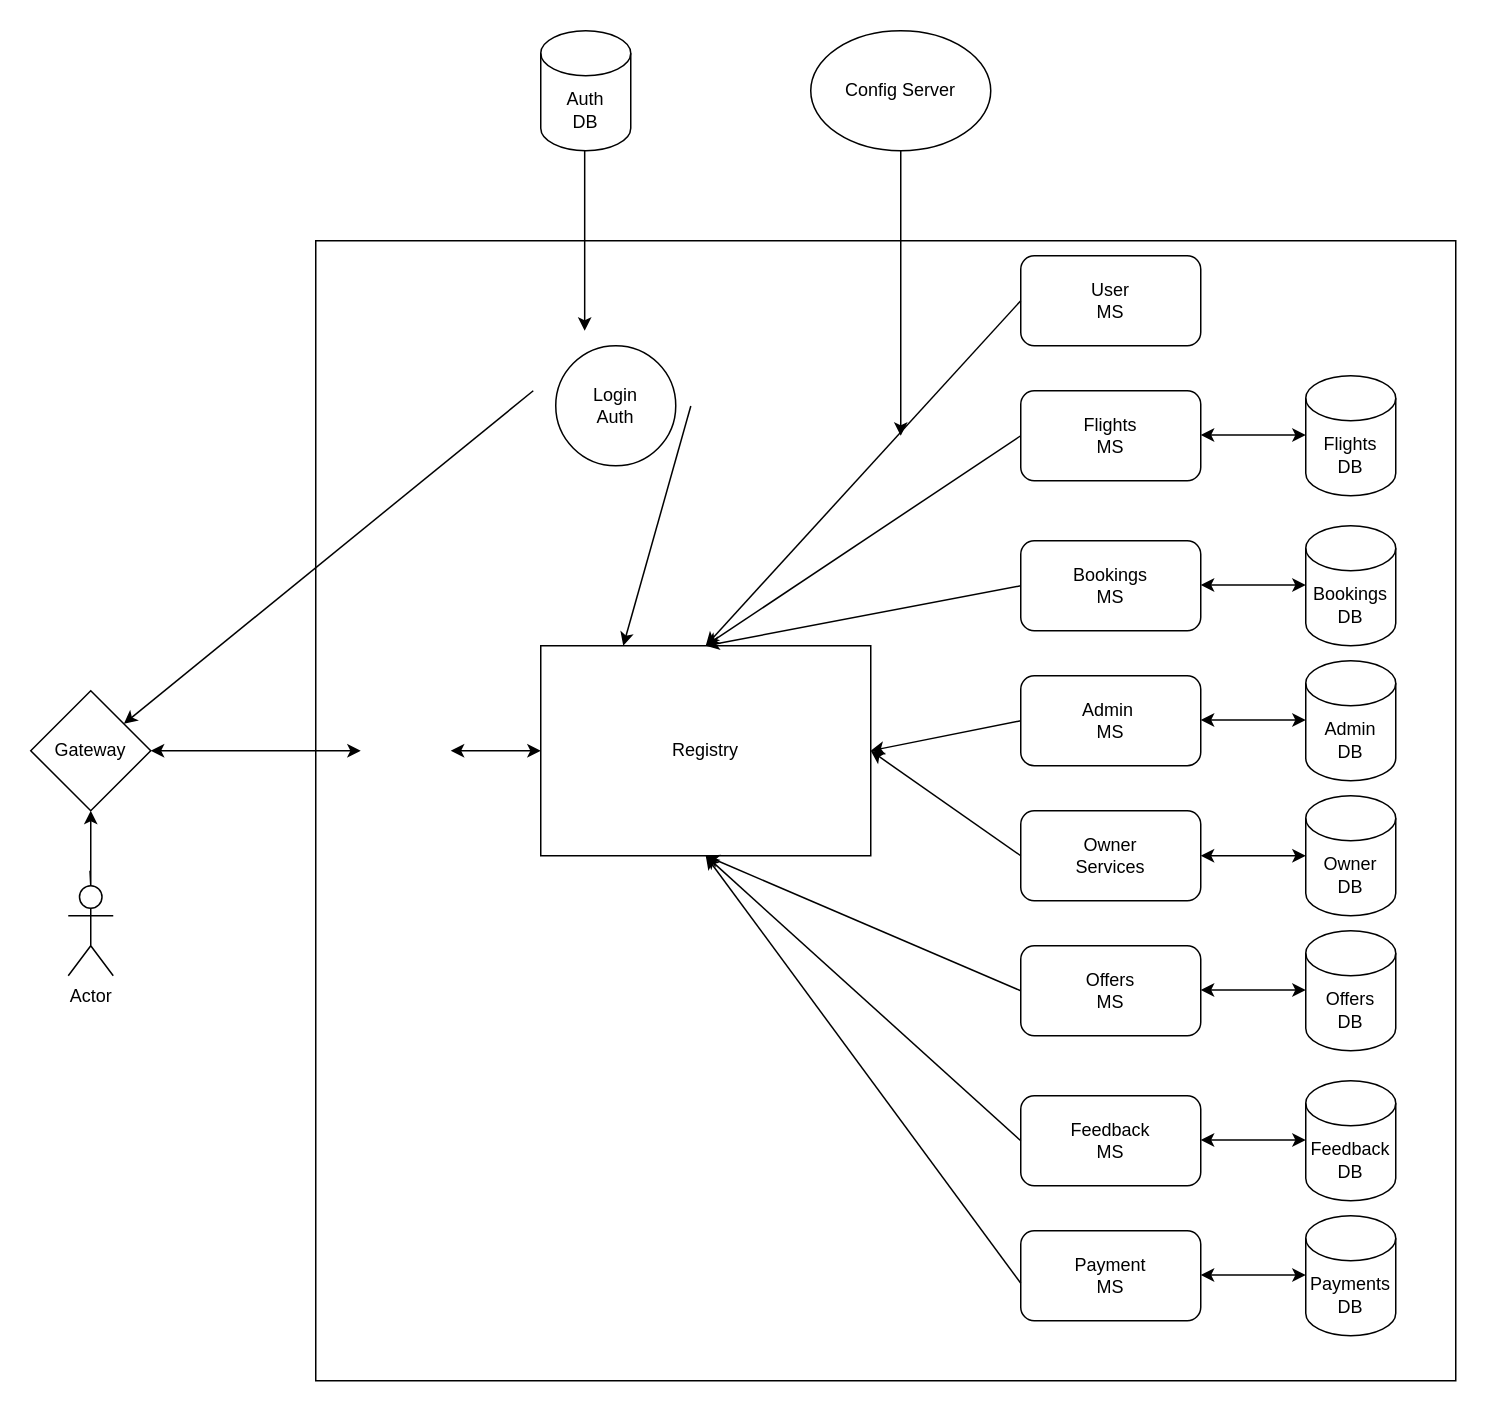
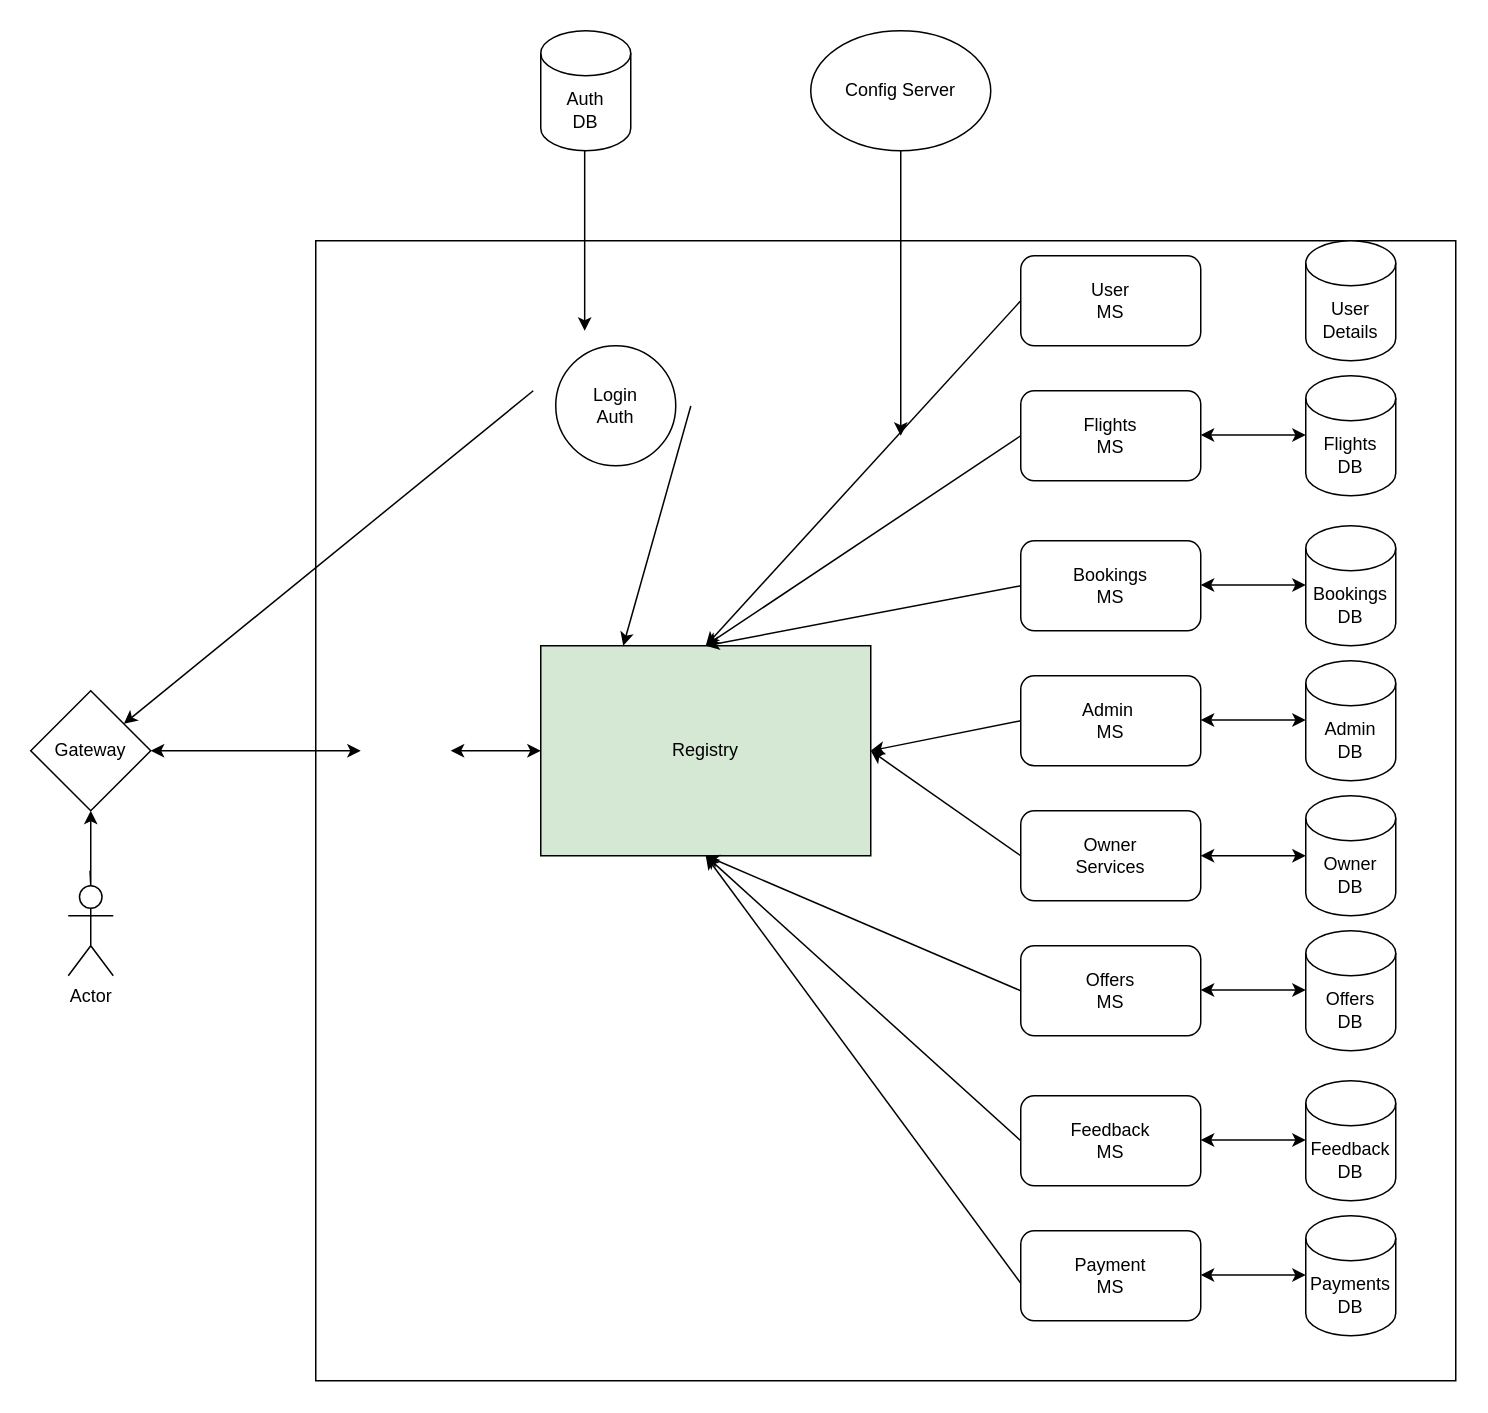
none -> (1351, 301)
(706, 751) -> (706, 751)
